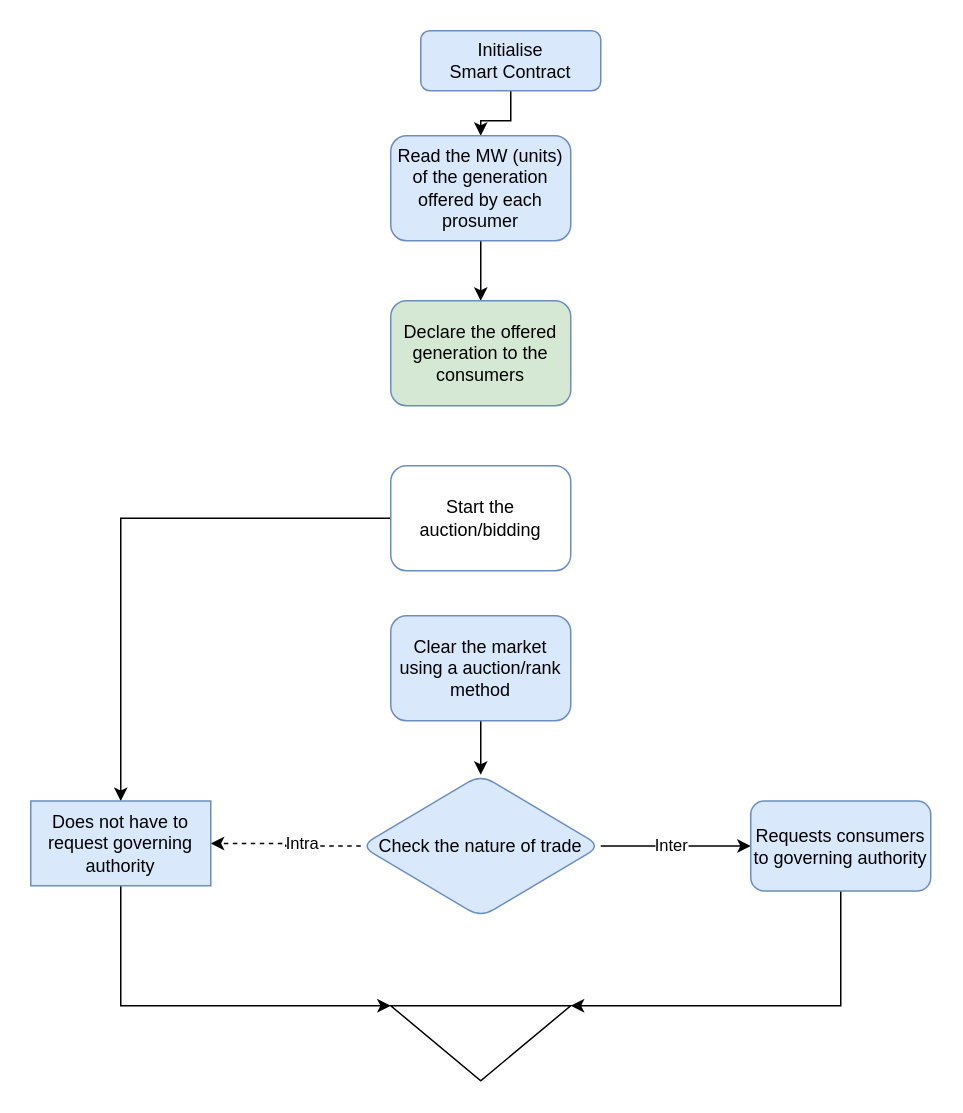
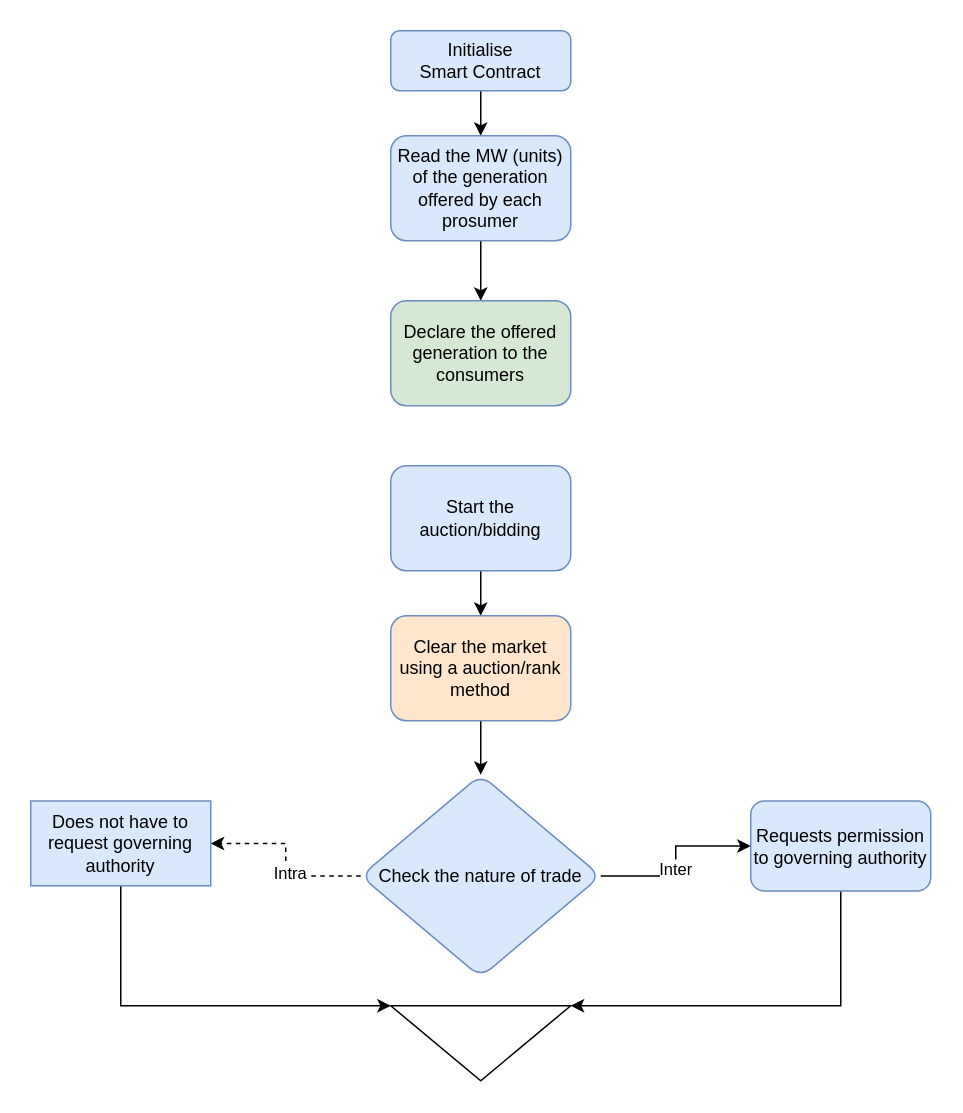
(511, 61) -> (481, 61)
(481, 518) -> (481, 518)
(121, 519) -> (481, 599)
(481, 668) -> (481, 668)
(481, 846) -> (481, 876)
(841, 847) -> (841, 847)
